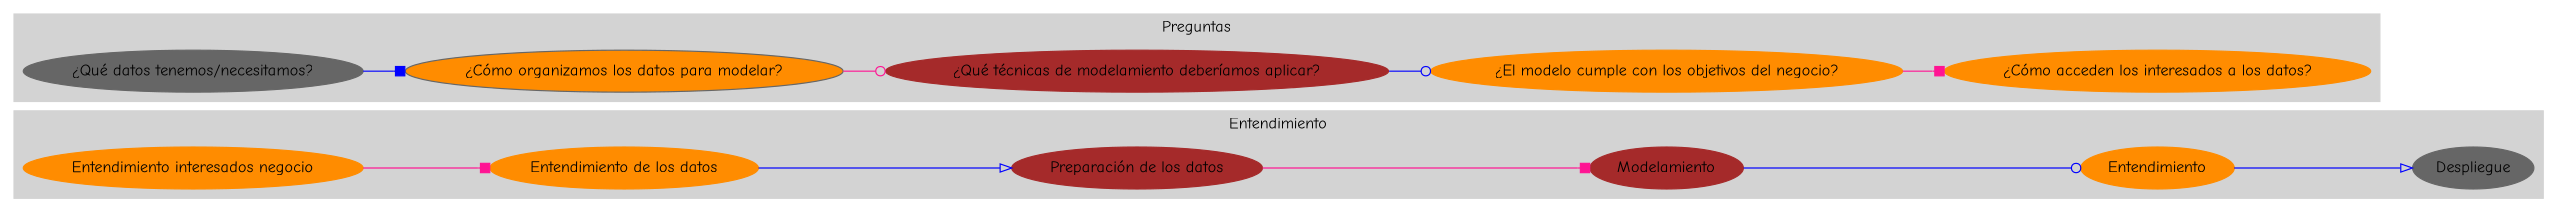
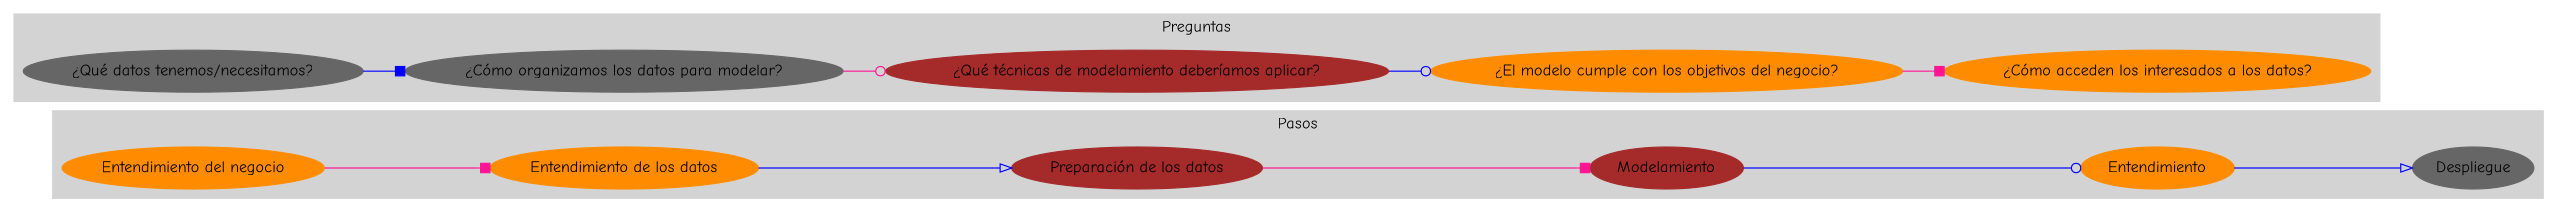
(624, 71) -> (624, 71)
(1279, 124) -> (1298, 124)
(193, 168) -> (193, 168)
